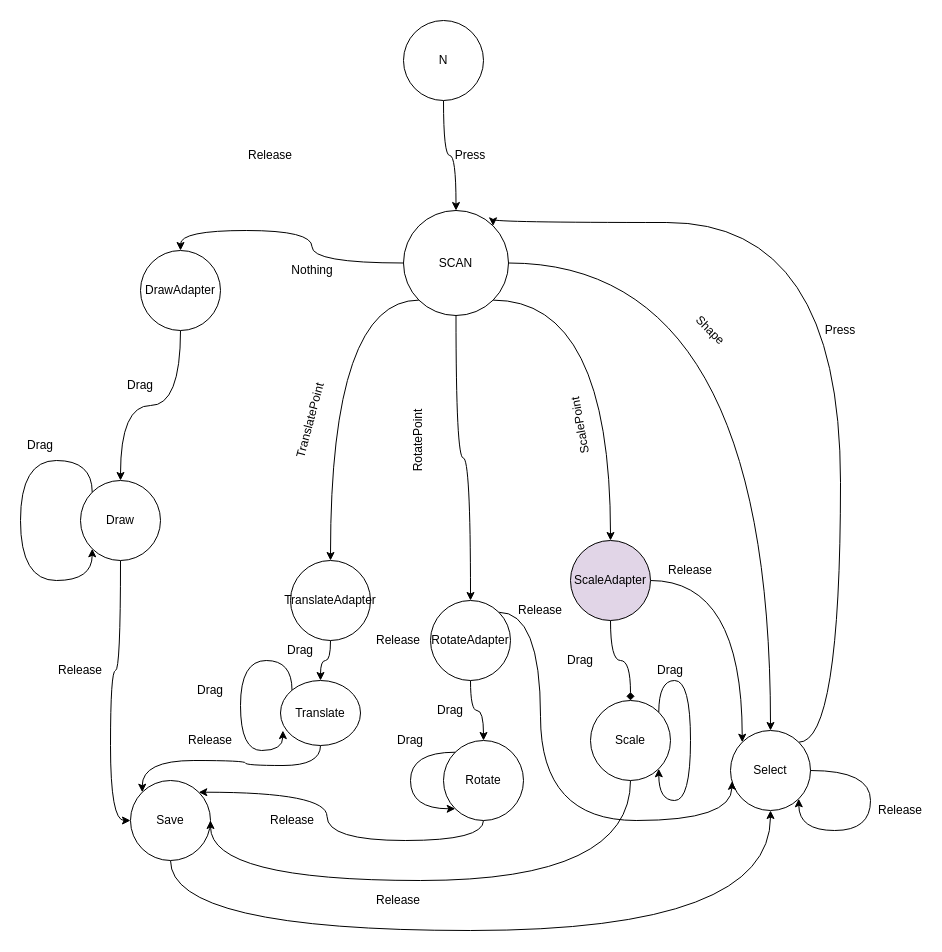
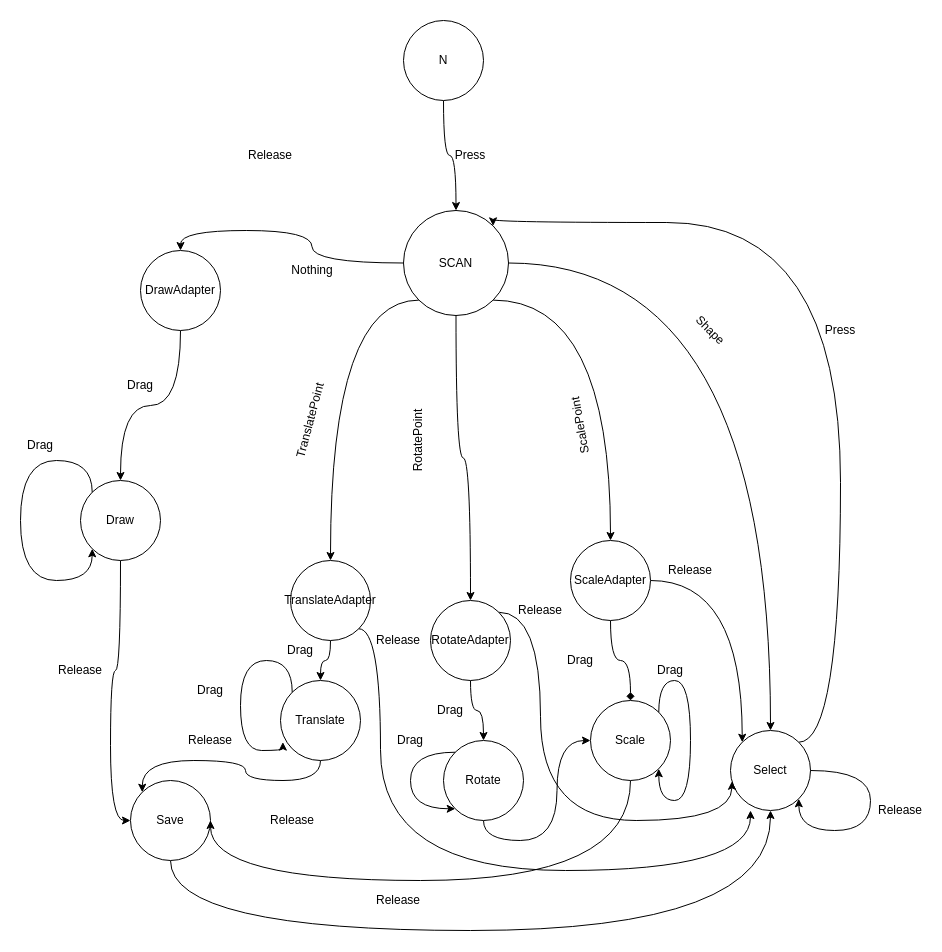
(611, 581) -> (611, 581)
(321, 713) -> (321, 721)
(340, 832) -> (554, 816)
none -> (480, 862)
